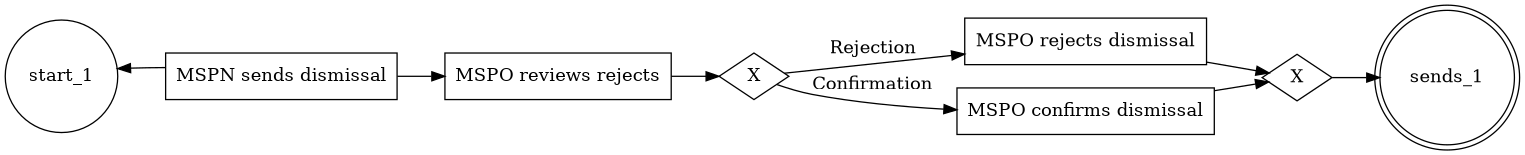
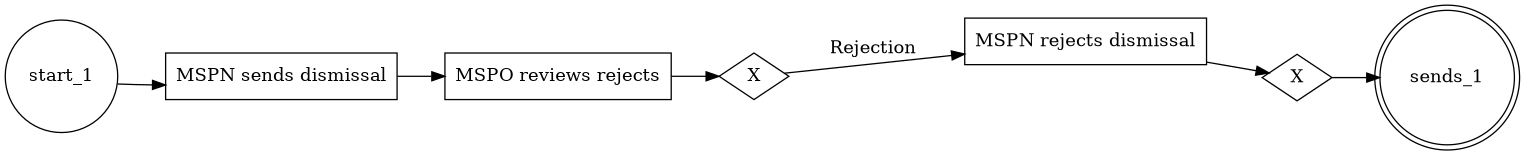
(1086, 41) -> (1086, 41)
(148, 68) -> (135, 85)
(1086, 111) -> none
